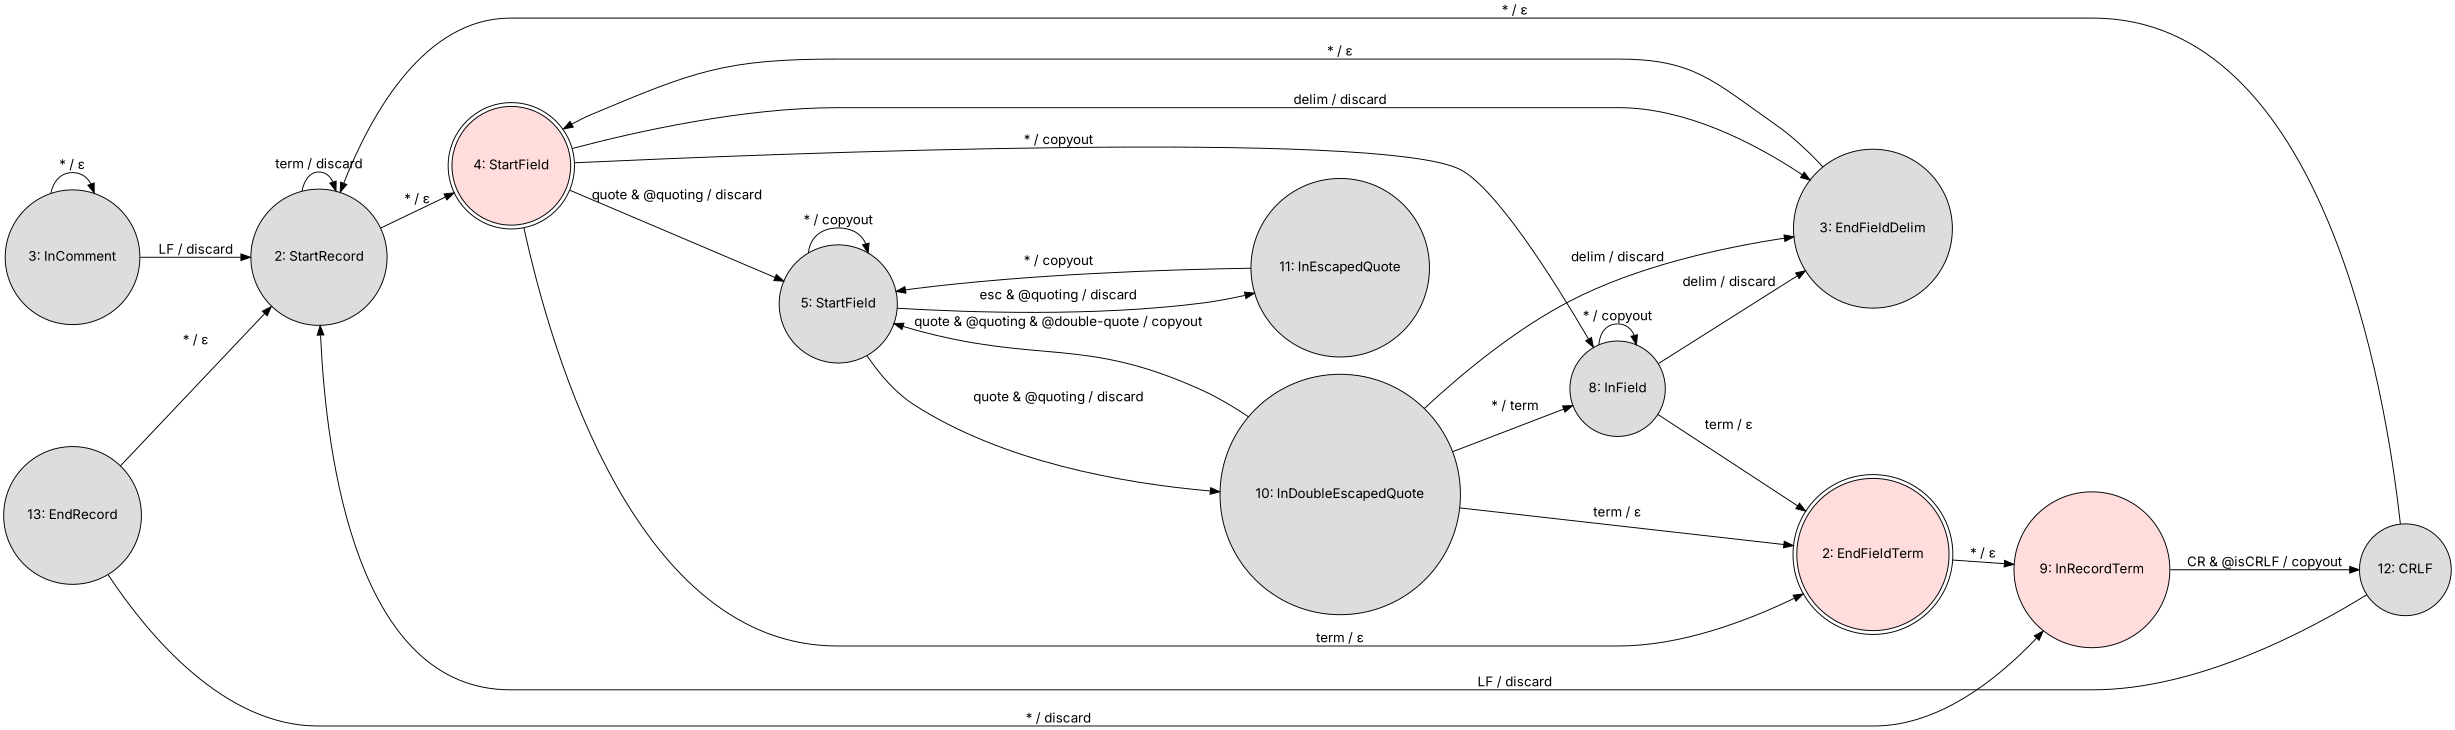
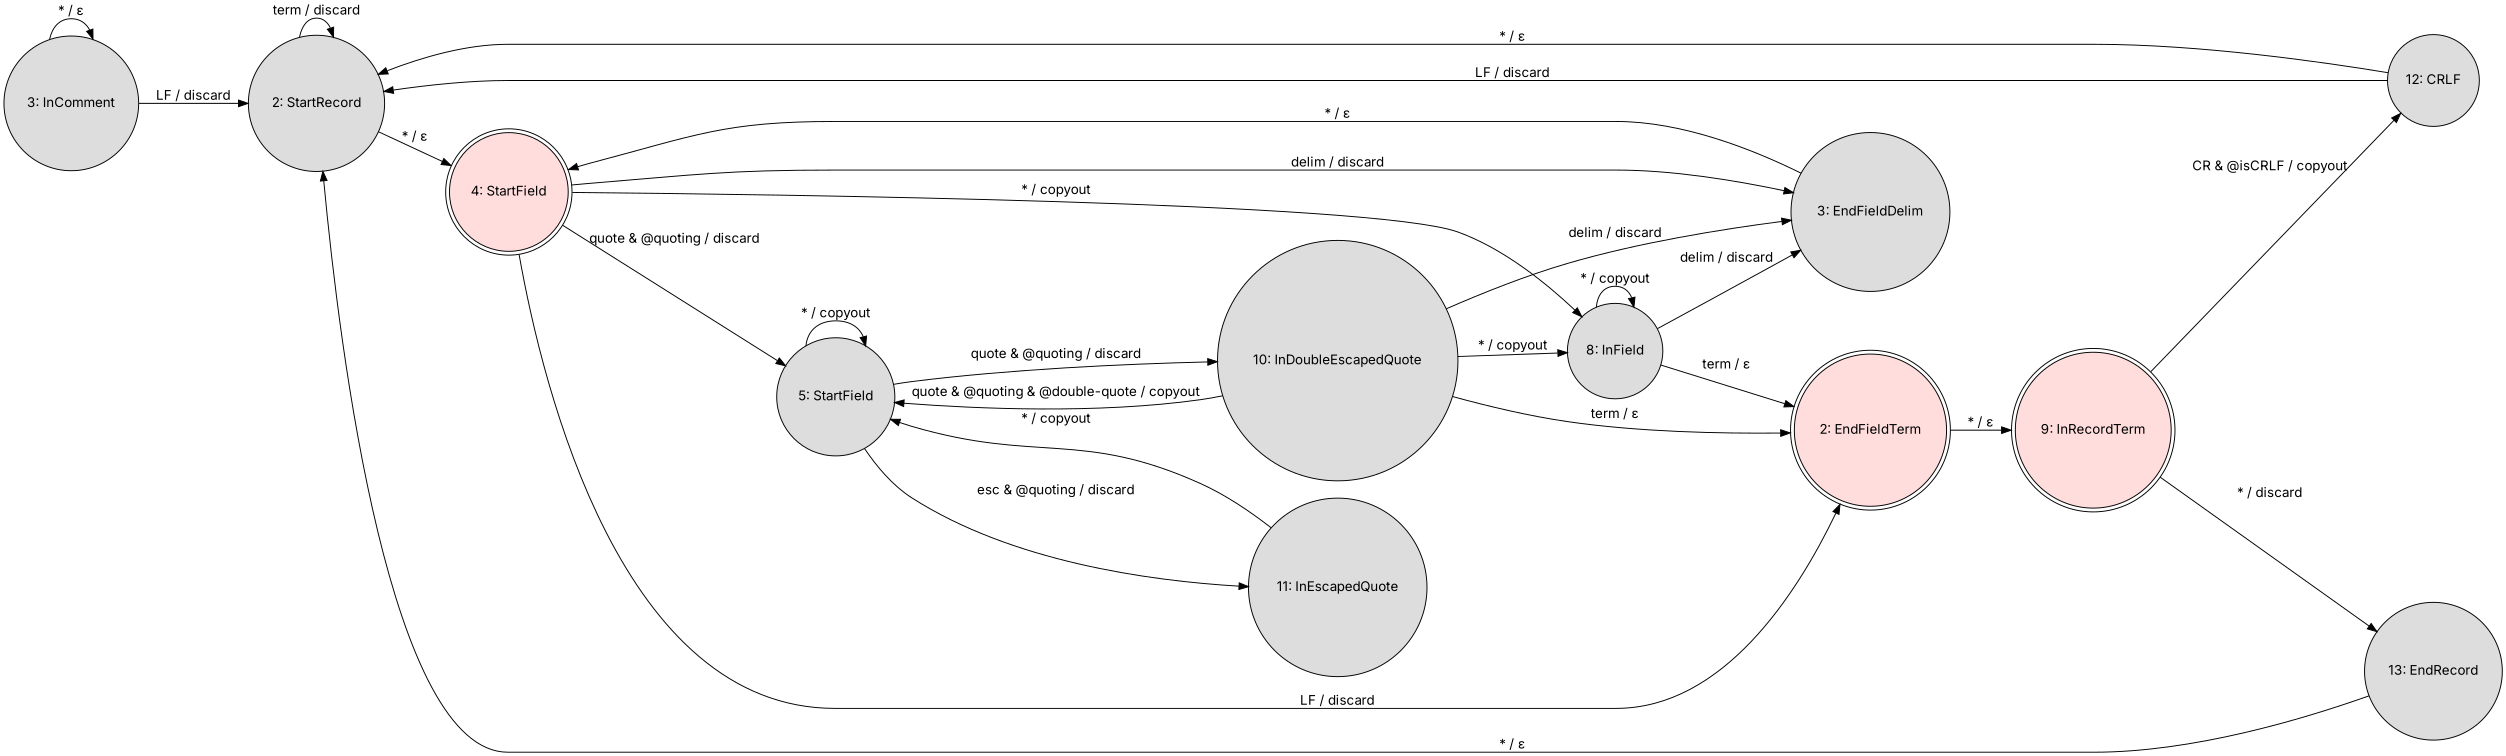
(1515, 406) -> (1513, 346)
(2092, 570) -> (2093, 430)
(1340, 639) -> (1338, 701)
(1056, 726) -> (2265, 552)
